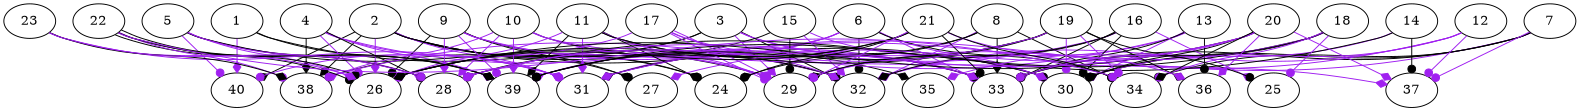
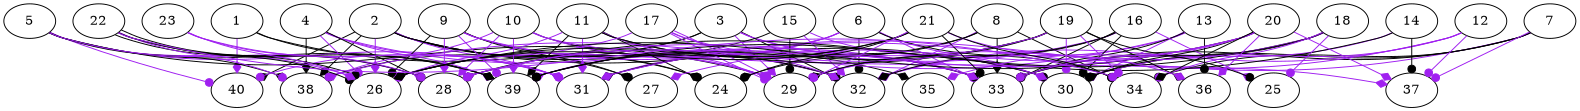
(162, 55) -> (162, 55)
